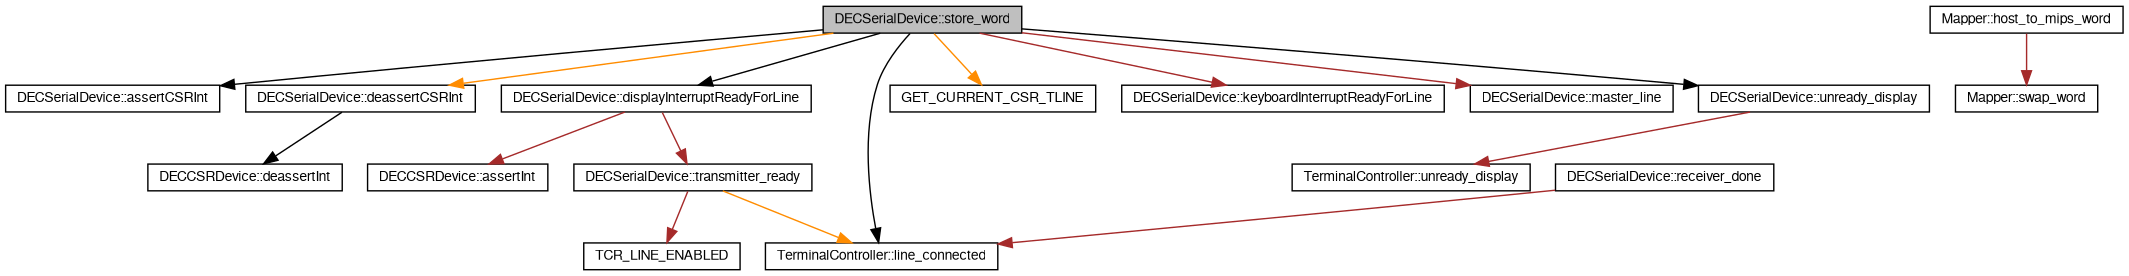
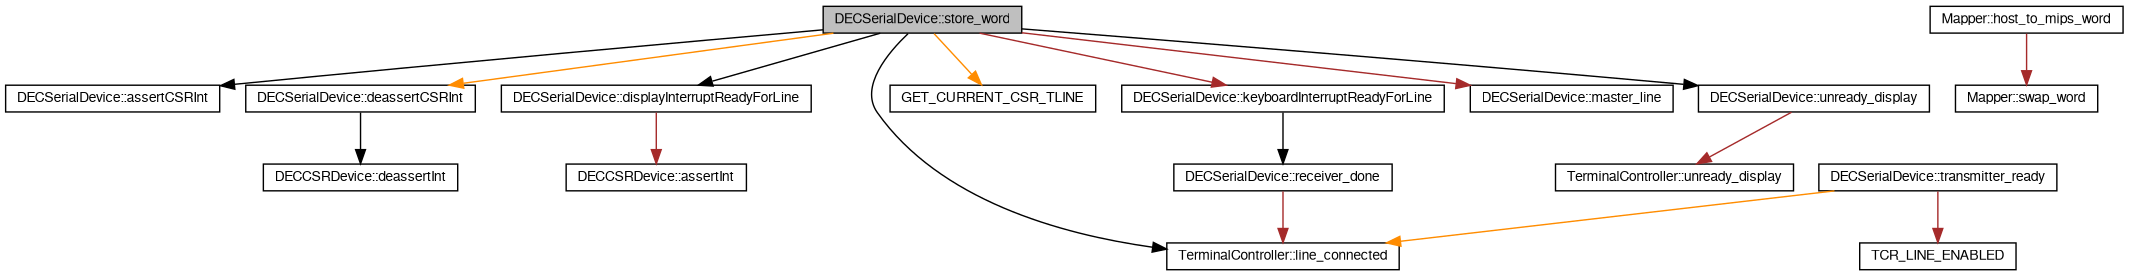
none -> (1283, 131)
(672, 132) -> none
